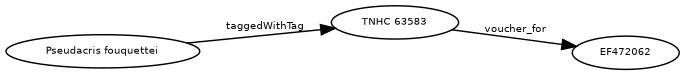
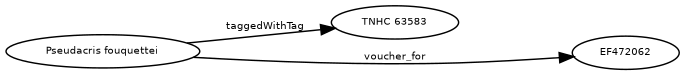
(507, 37) -> (376, 64)
